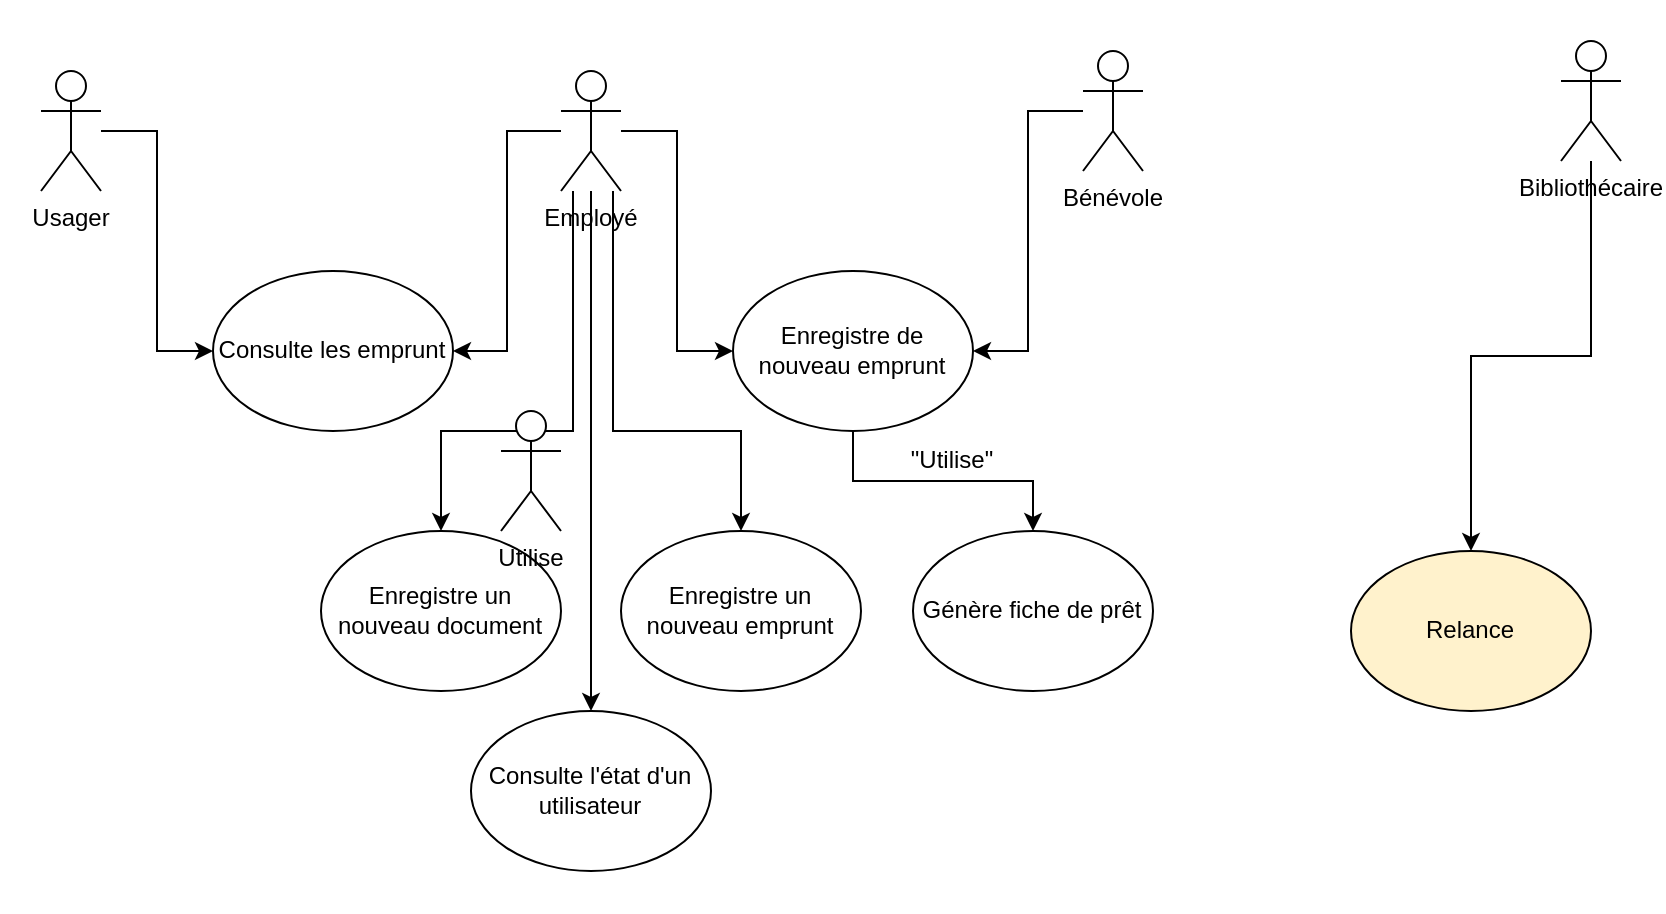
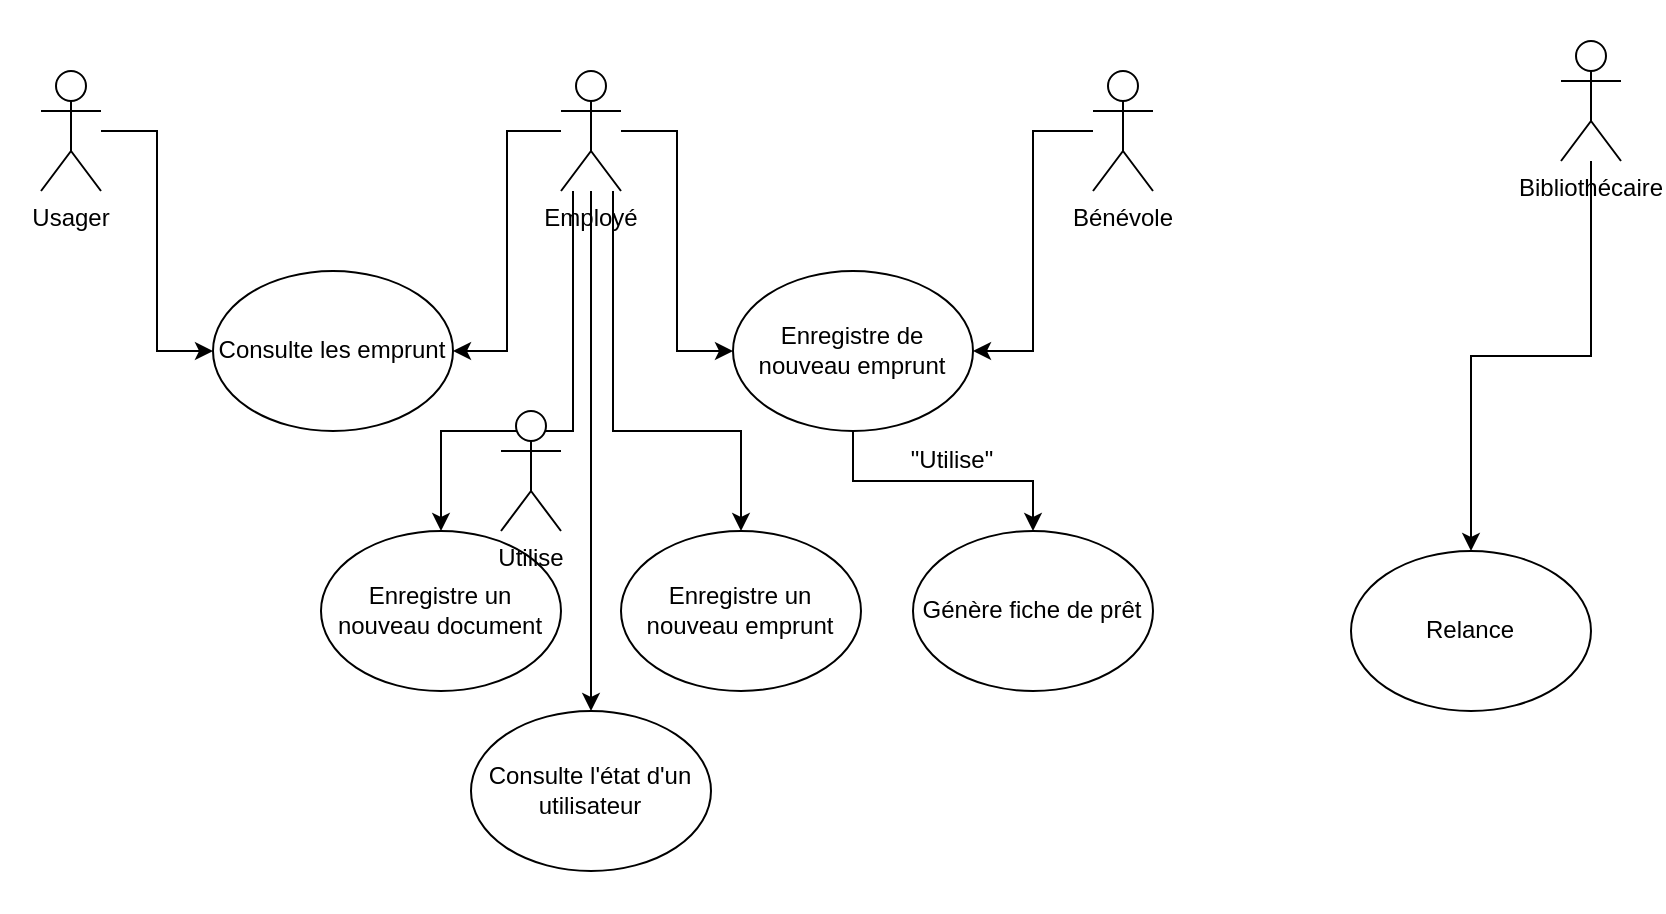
(1113, 111) -> (1123, 131)
(1471, 631) -> (1471, 631)
